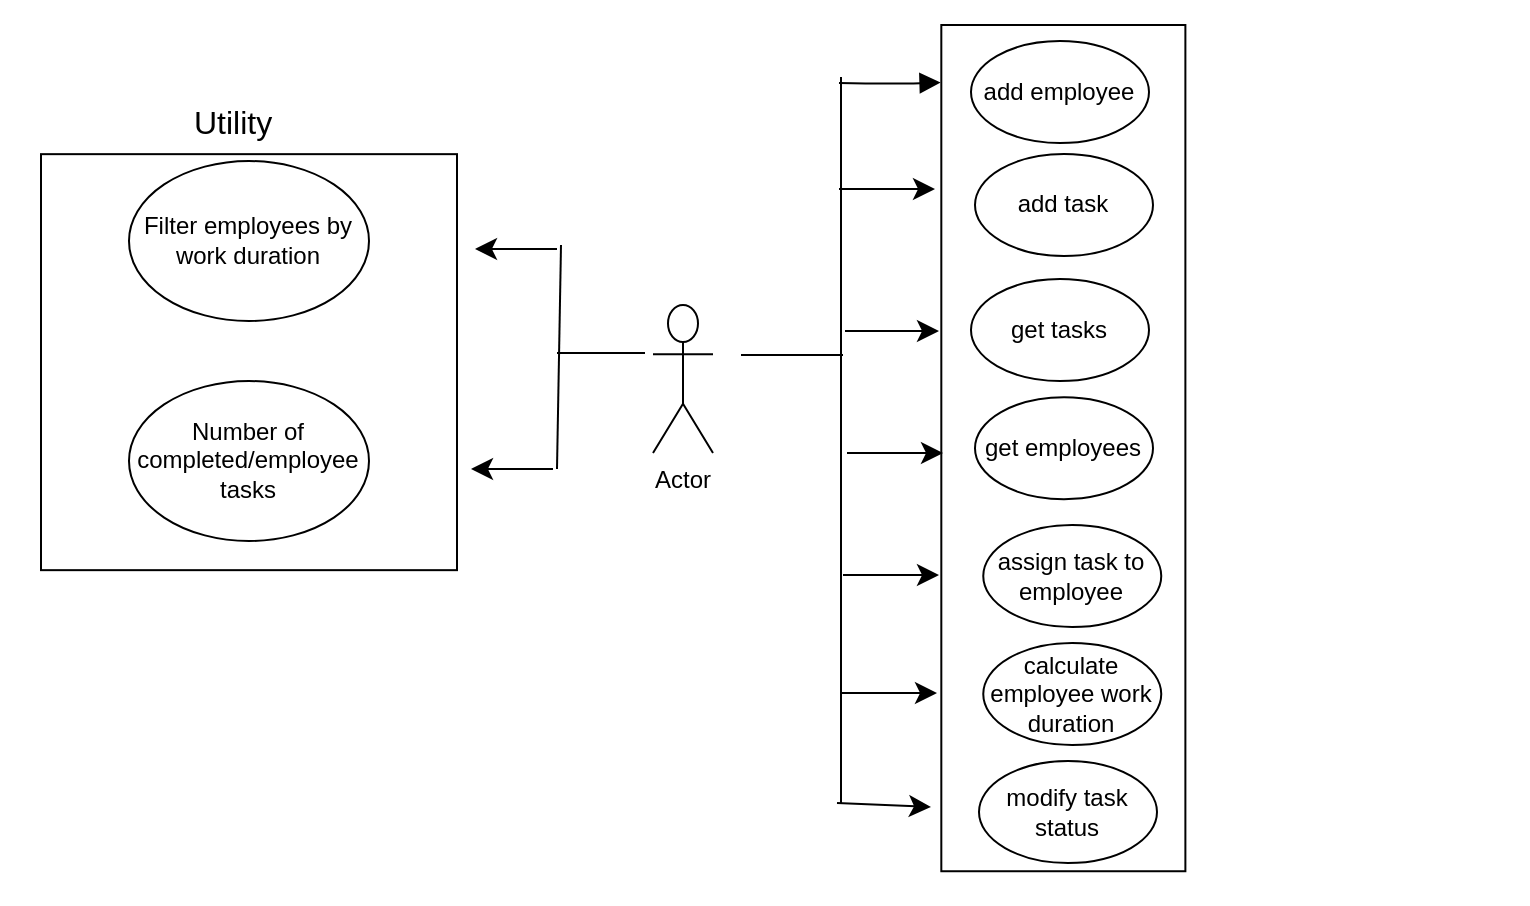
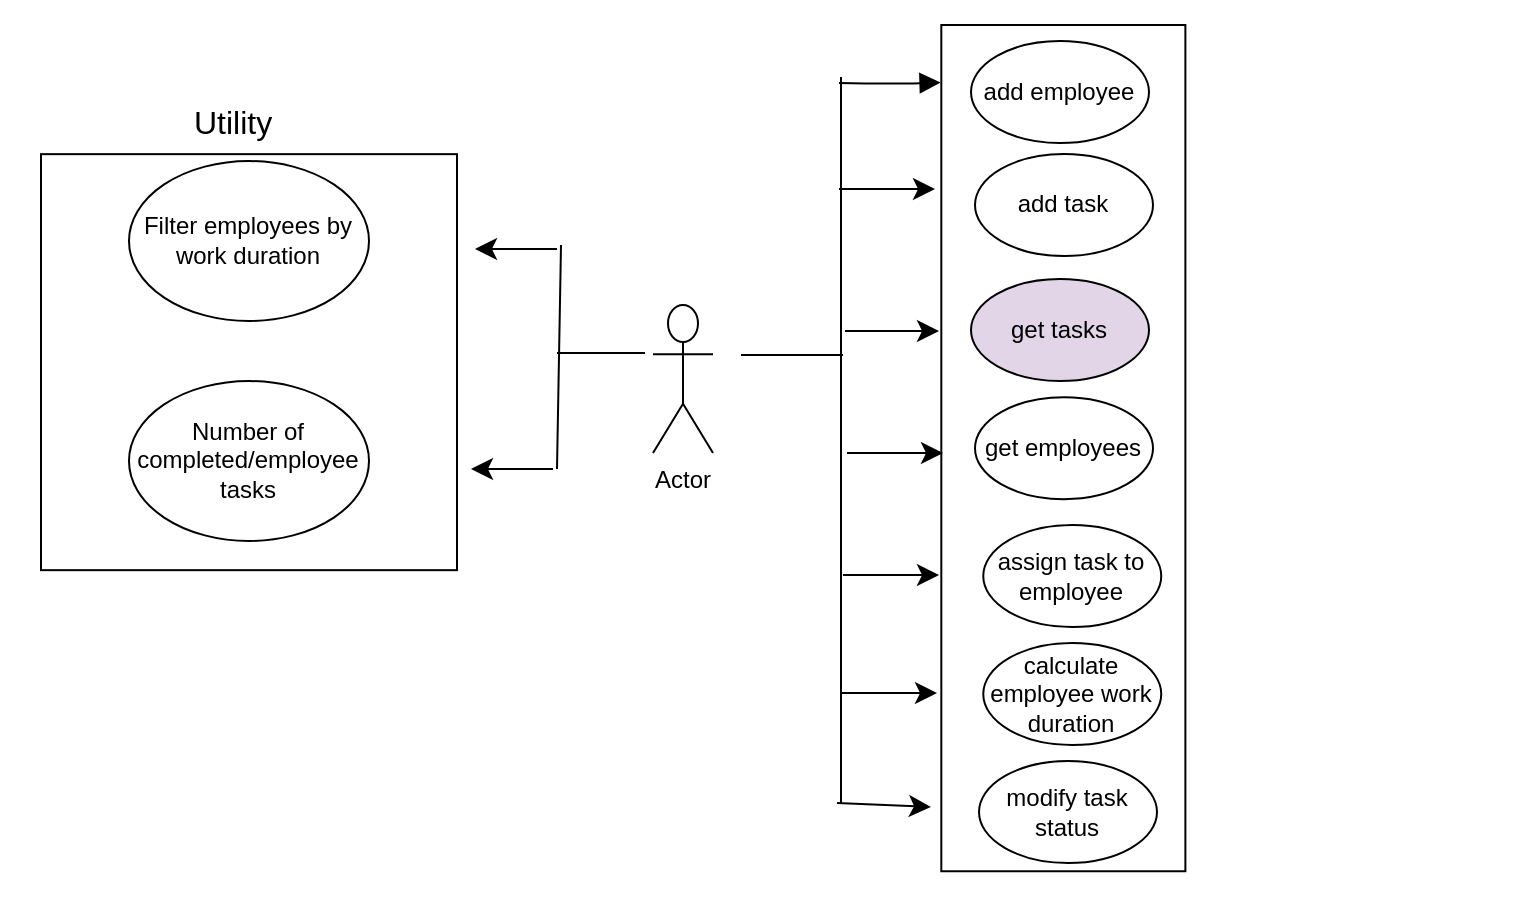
(1060, 330) -> (1060, 330)
